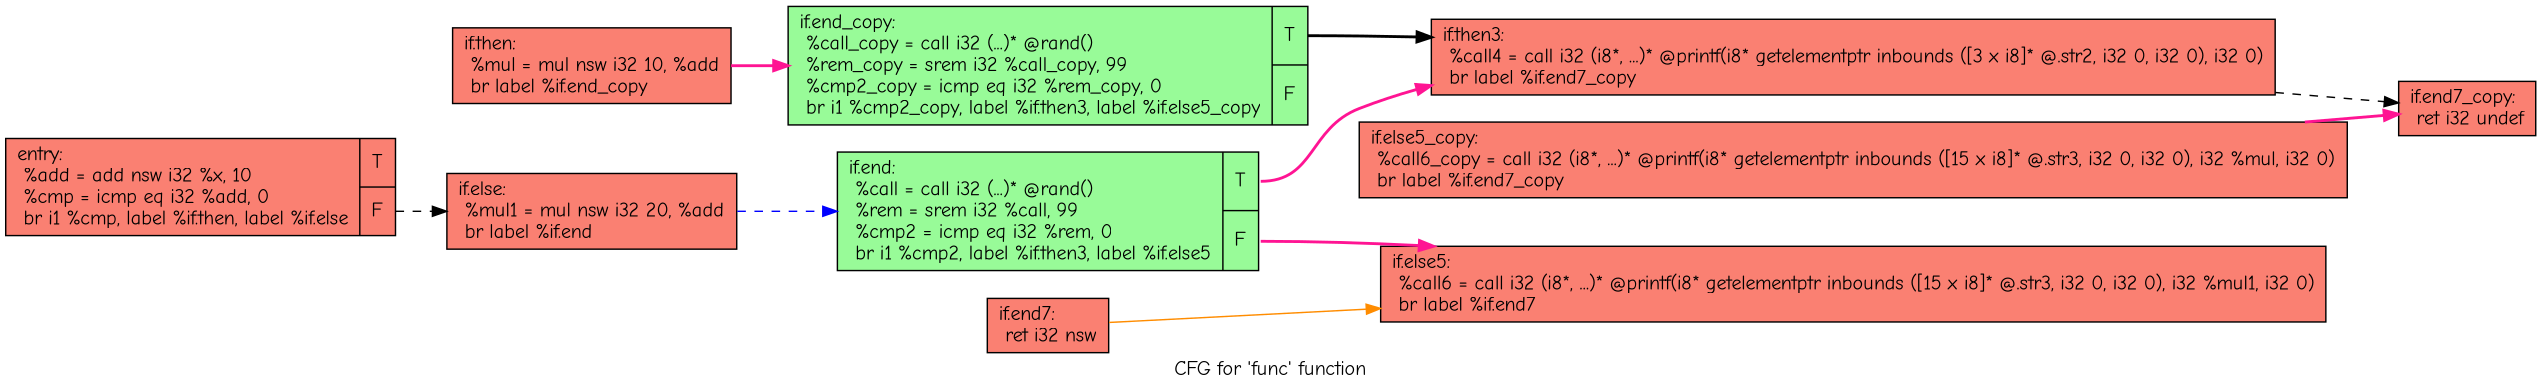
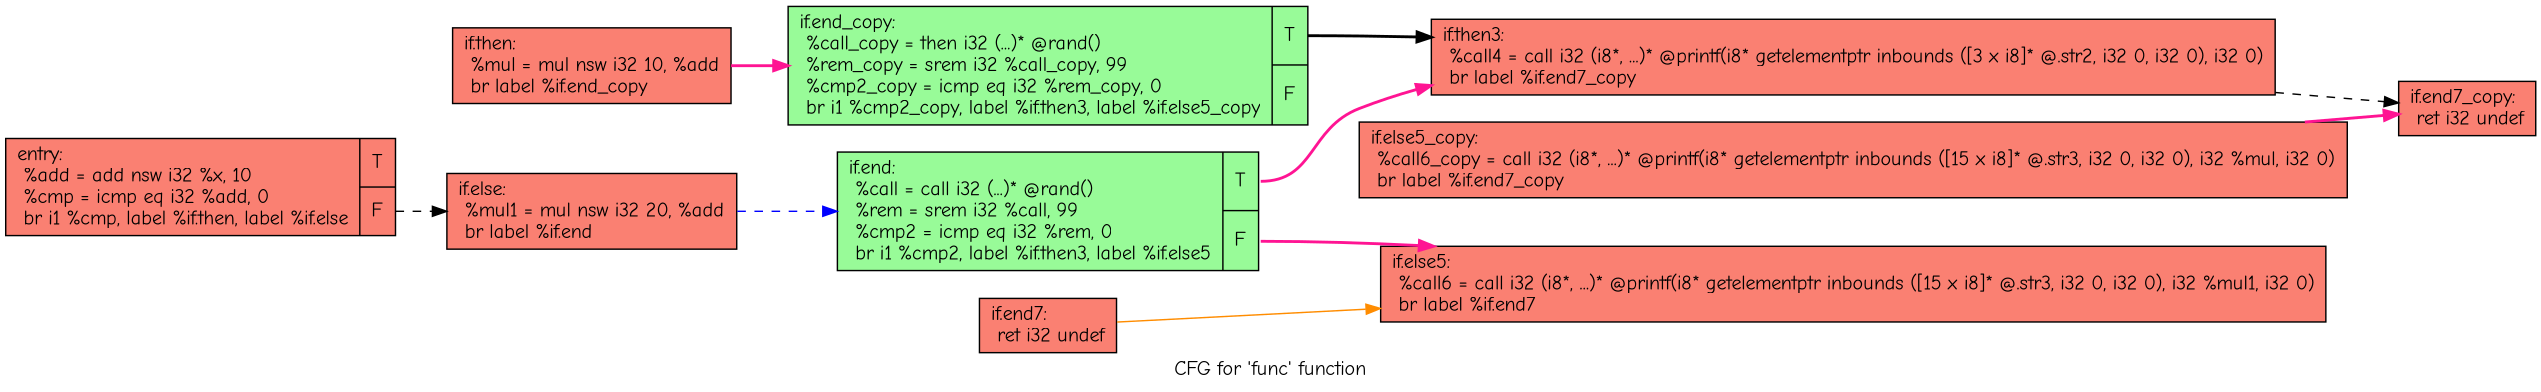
(947, 44) -> (950, 44)
(1048, 336) -> (1048, 336)
